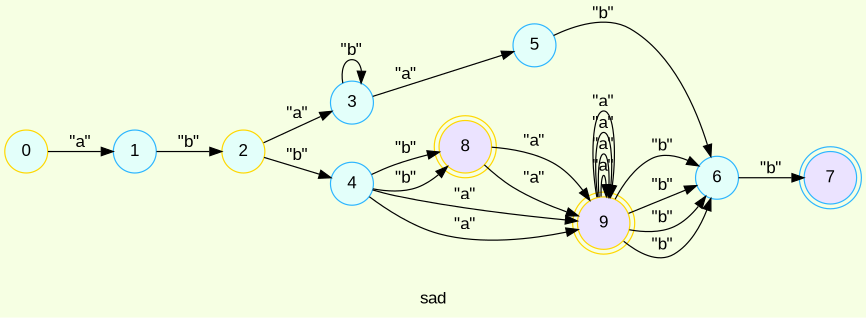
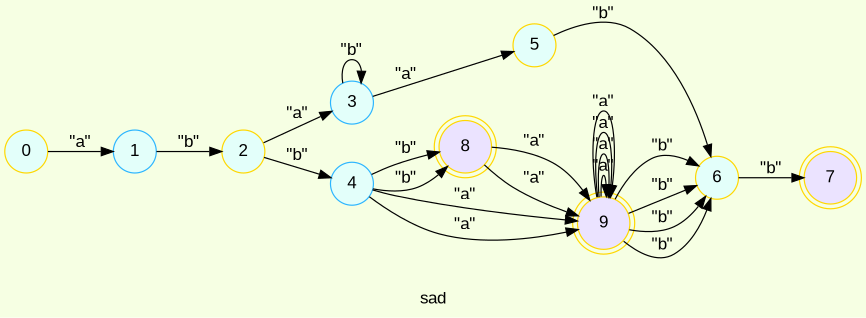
(534, 45) -> (534, 45)
(717, 178) -> (717, 178)
(830, 178) -> (830, 178)
